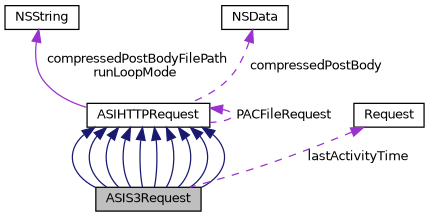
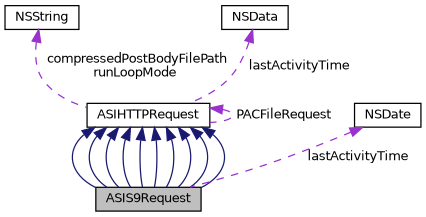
(314, 66) -> (298, 66)
(47, 85) -> (47, 85)
(389, 115) -> (388, 115)
(148, 199) -> (148, 199)
